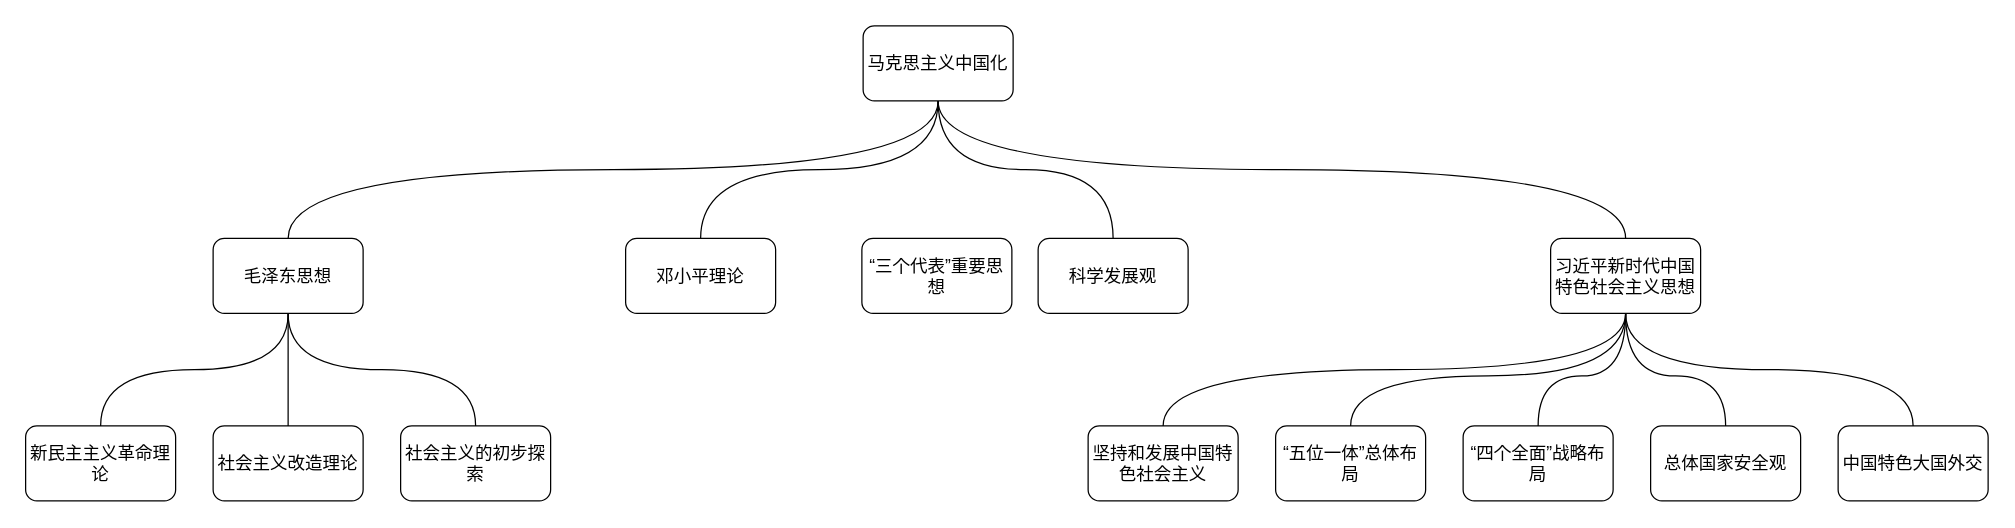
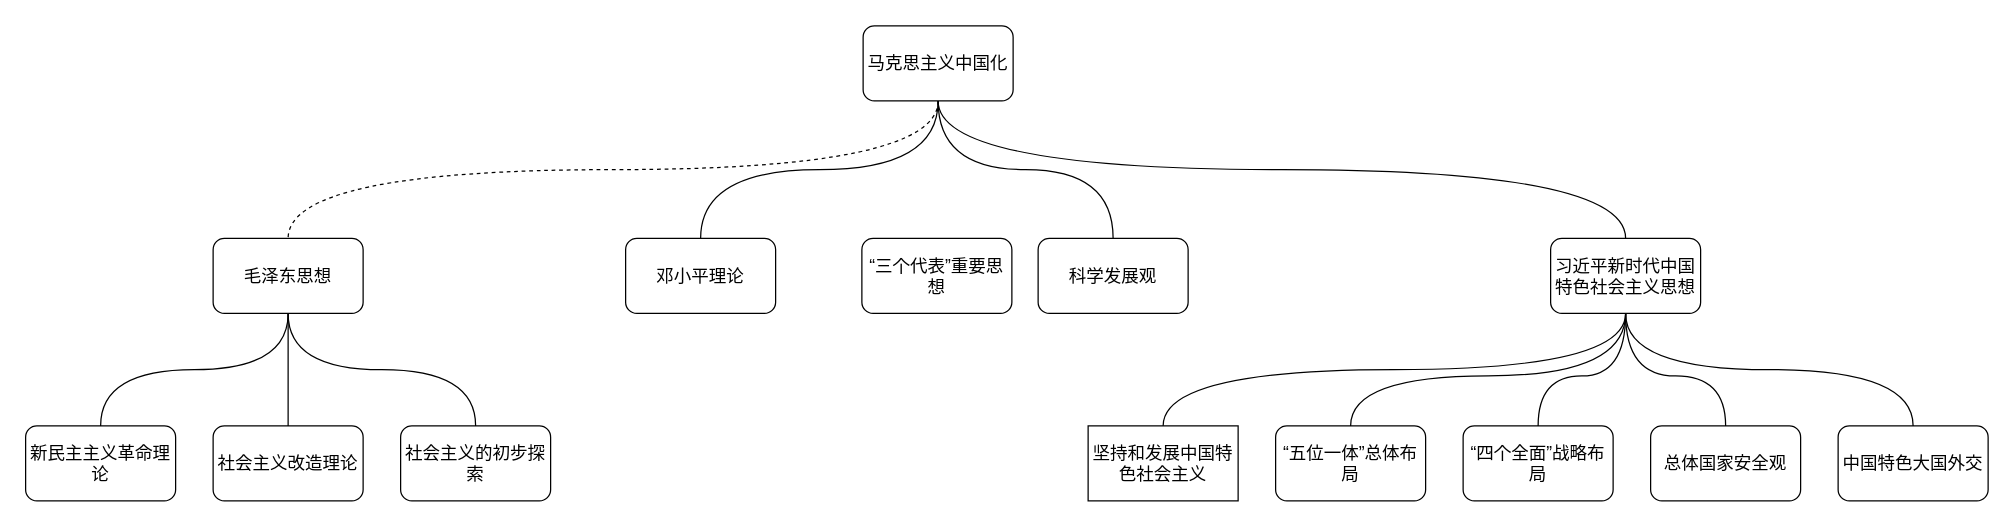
(606, 169) -> (606, 169)
(1163, 463) -> (1163, 463)
